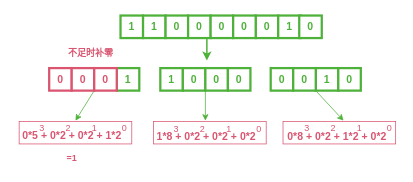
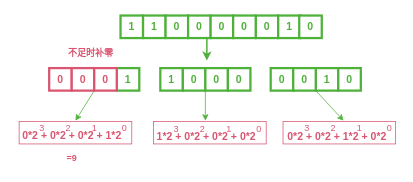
(72, 135) -> (72, 135)
(206, 136) -> (206, 136)
(337, 136) -> (337, 136)
(72, 158) -> (72, 158)
